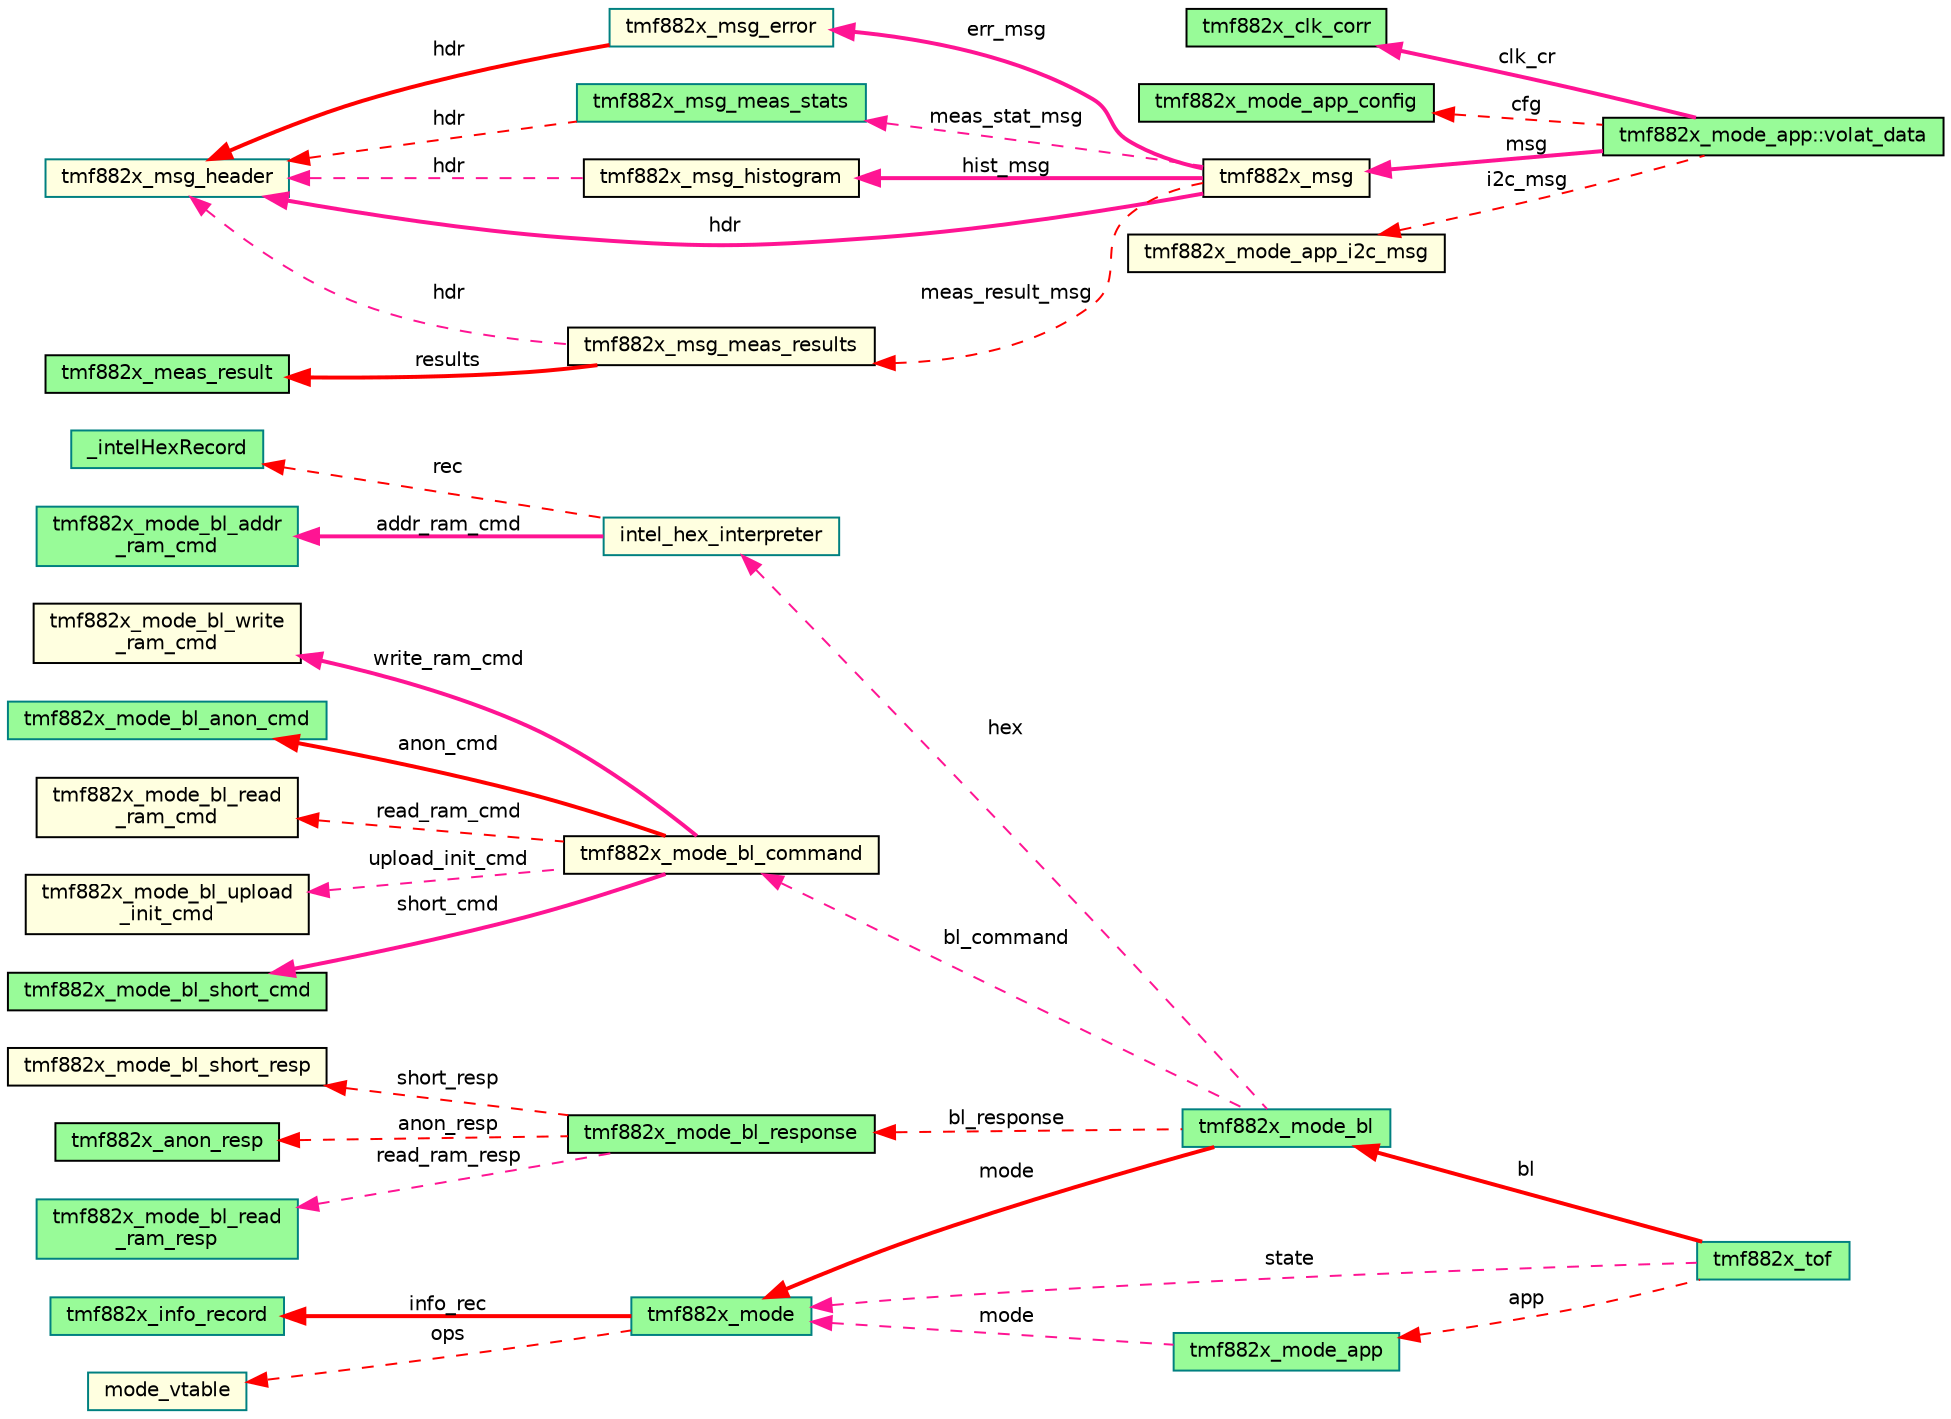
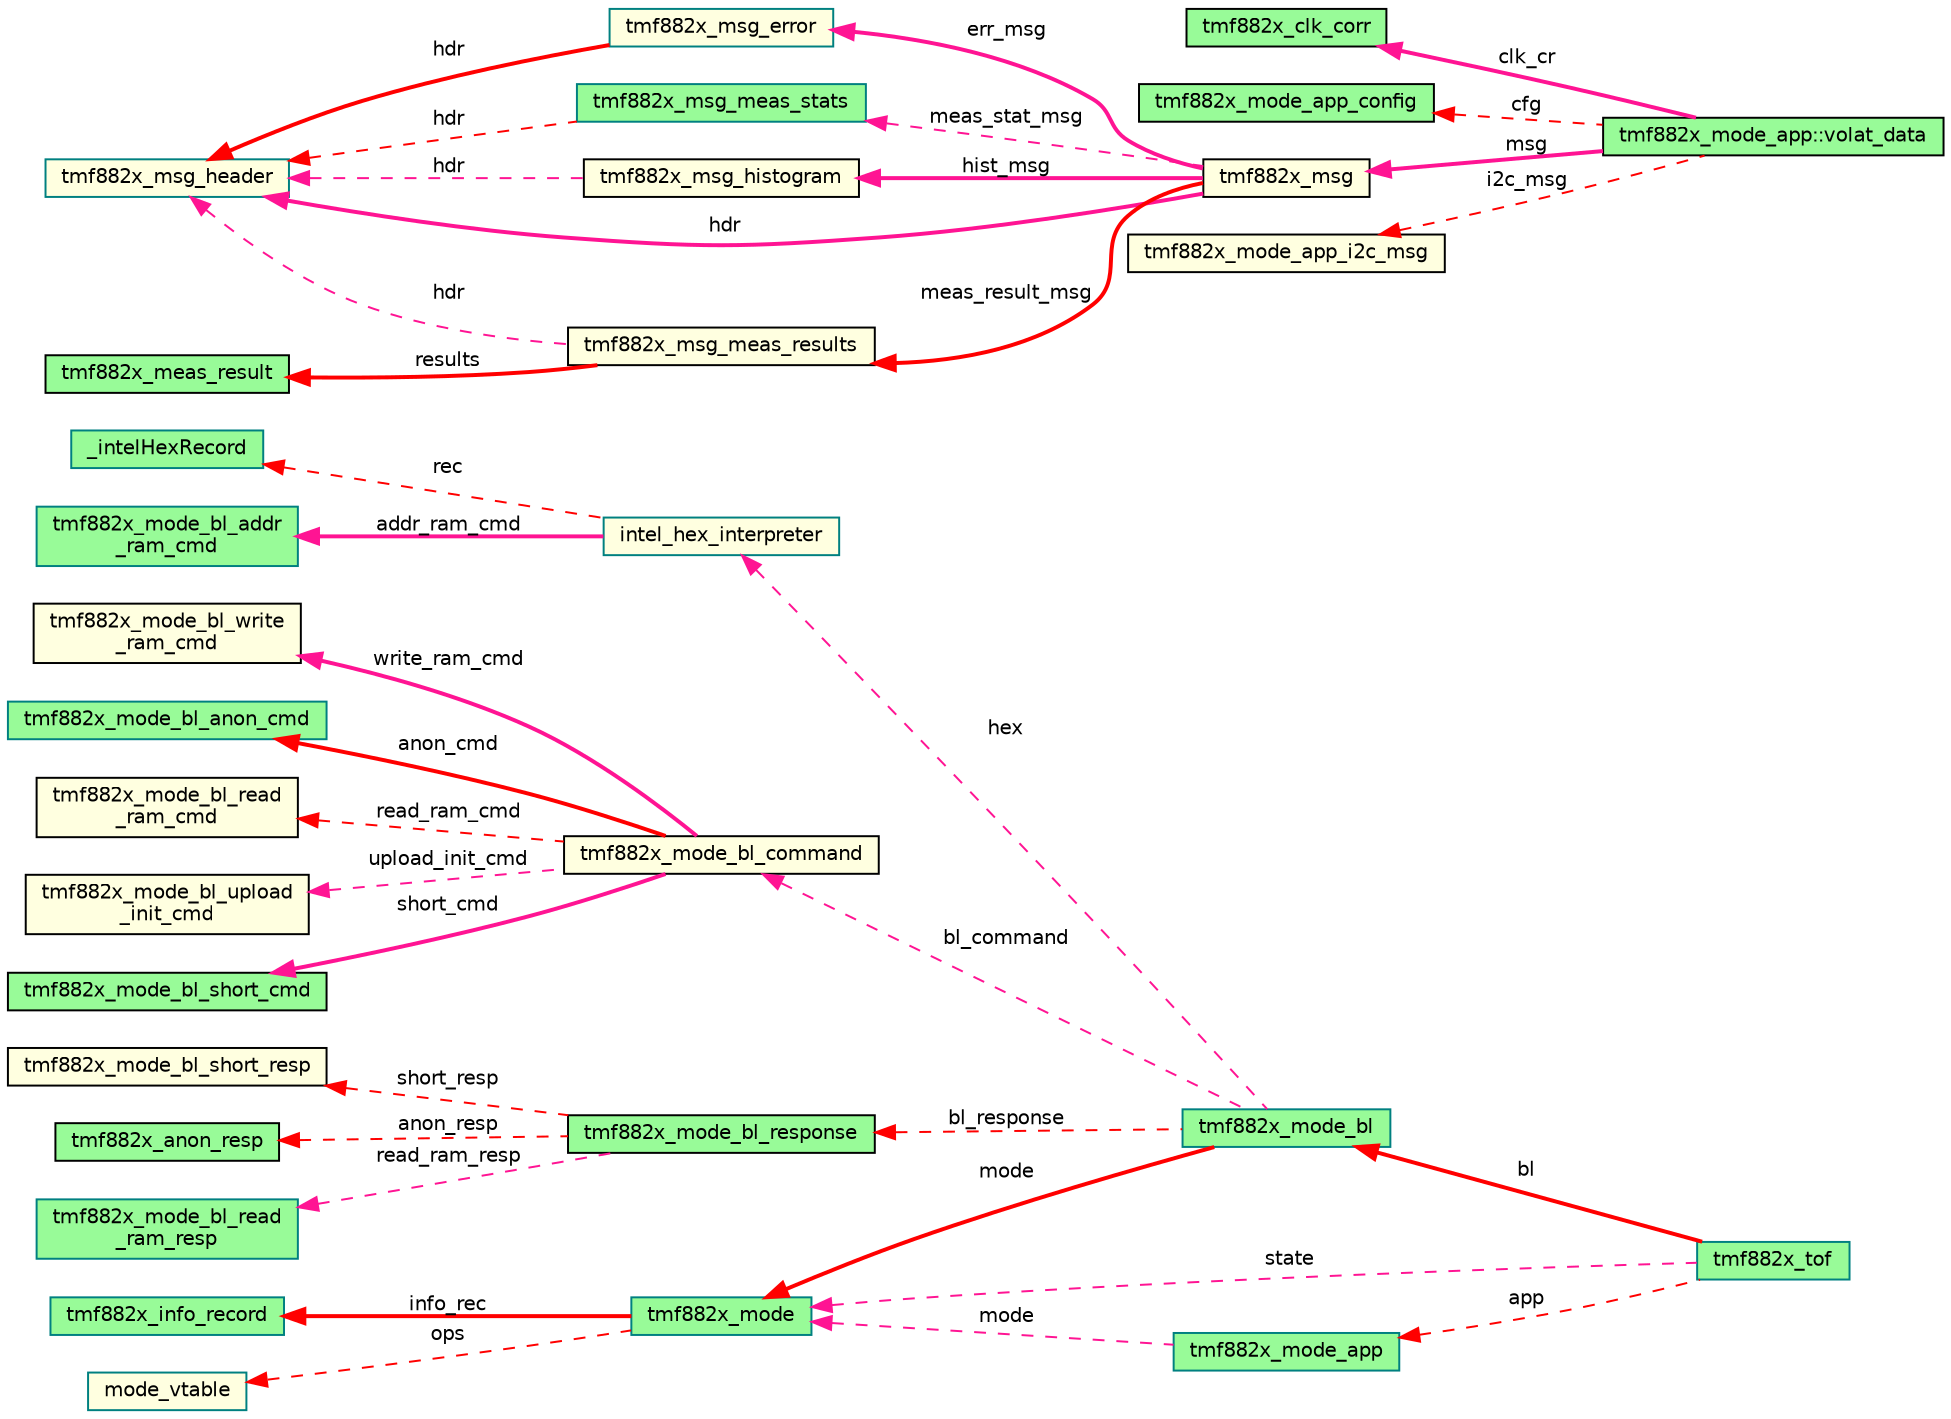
(1081, 312) -> (1081, 312)
